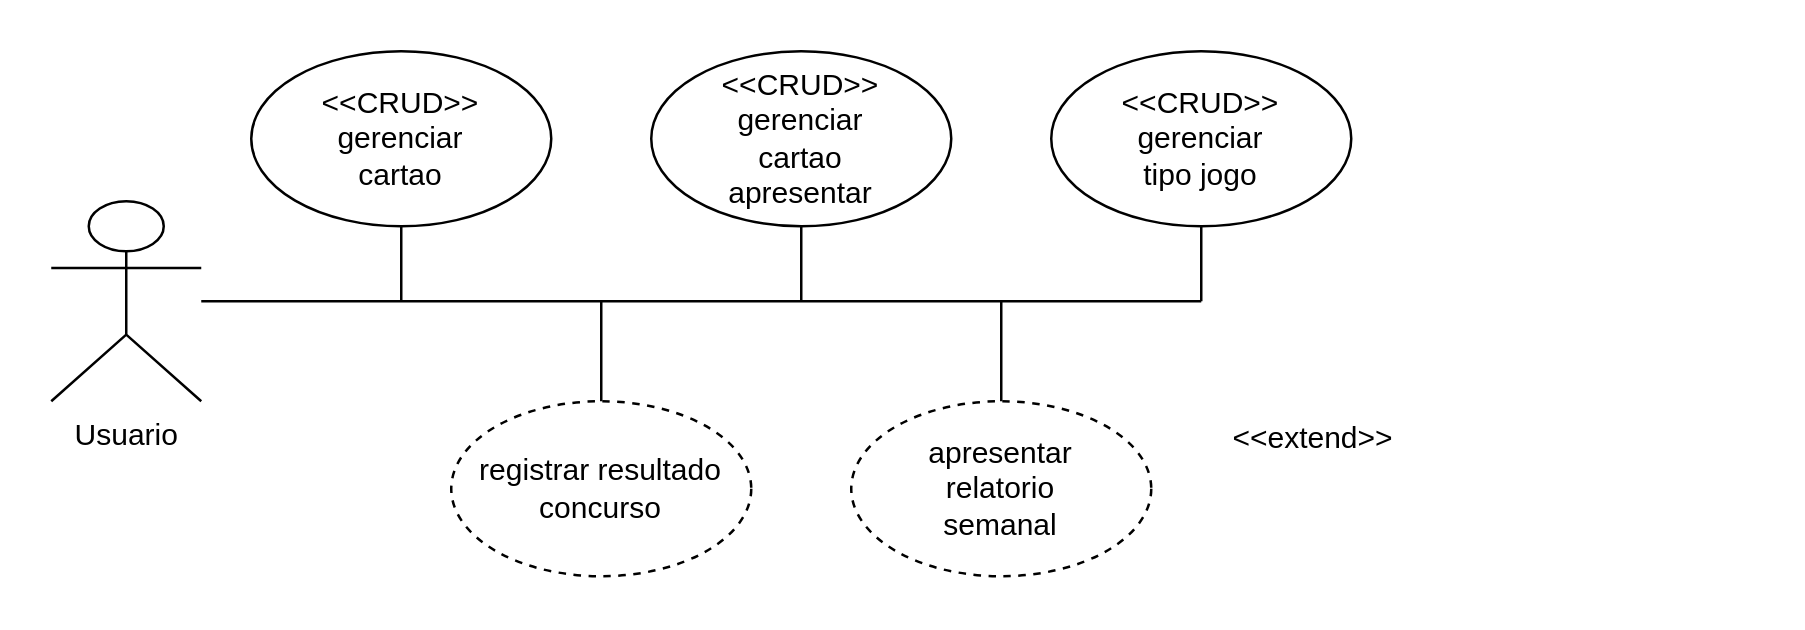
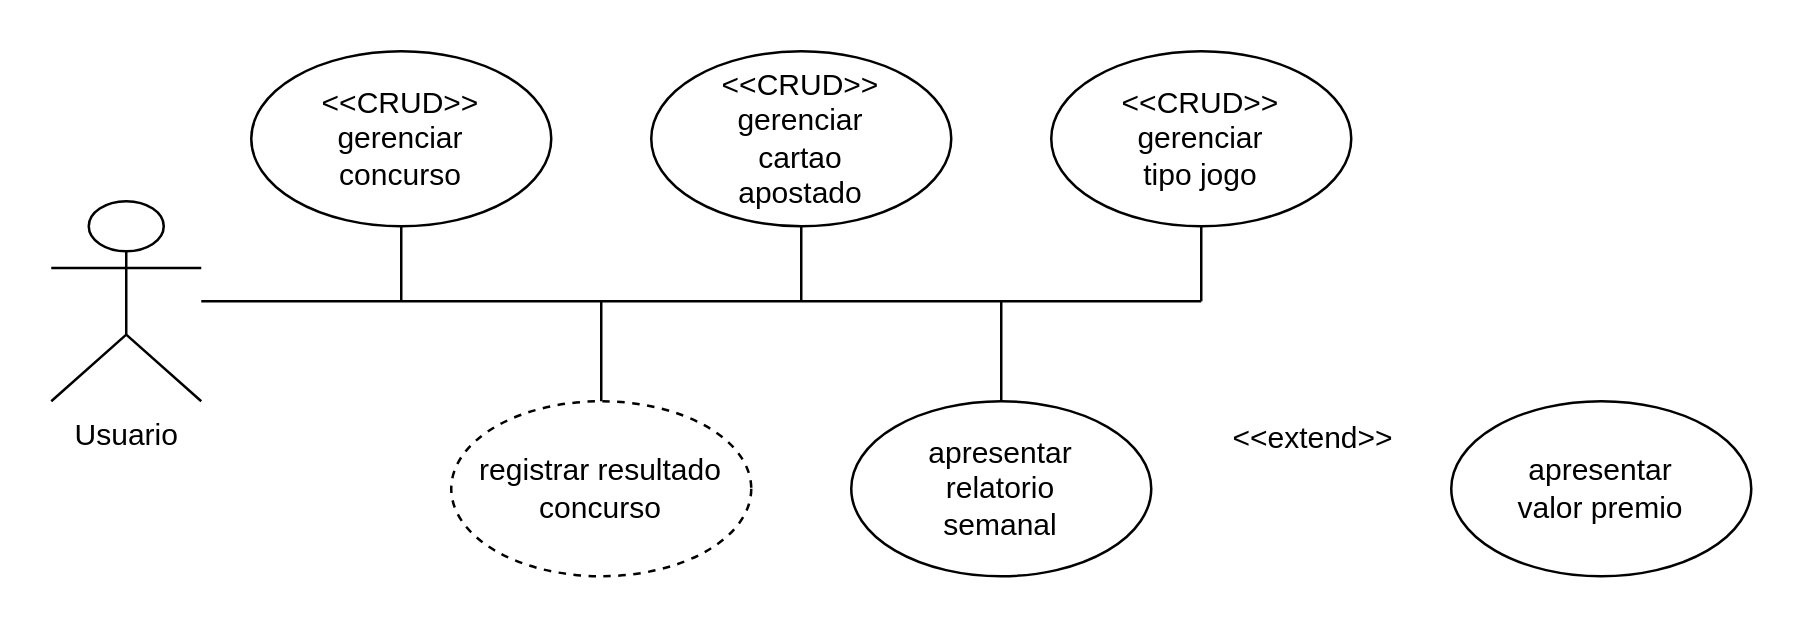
(401, 139) -> (401, 139)
(801, 139) -> (801, 139)
(1001, 489) -> (1001, 489)
none -> (1601, 489)
